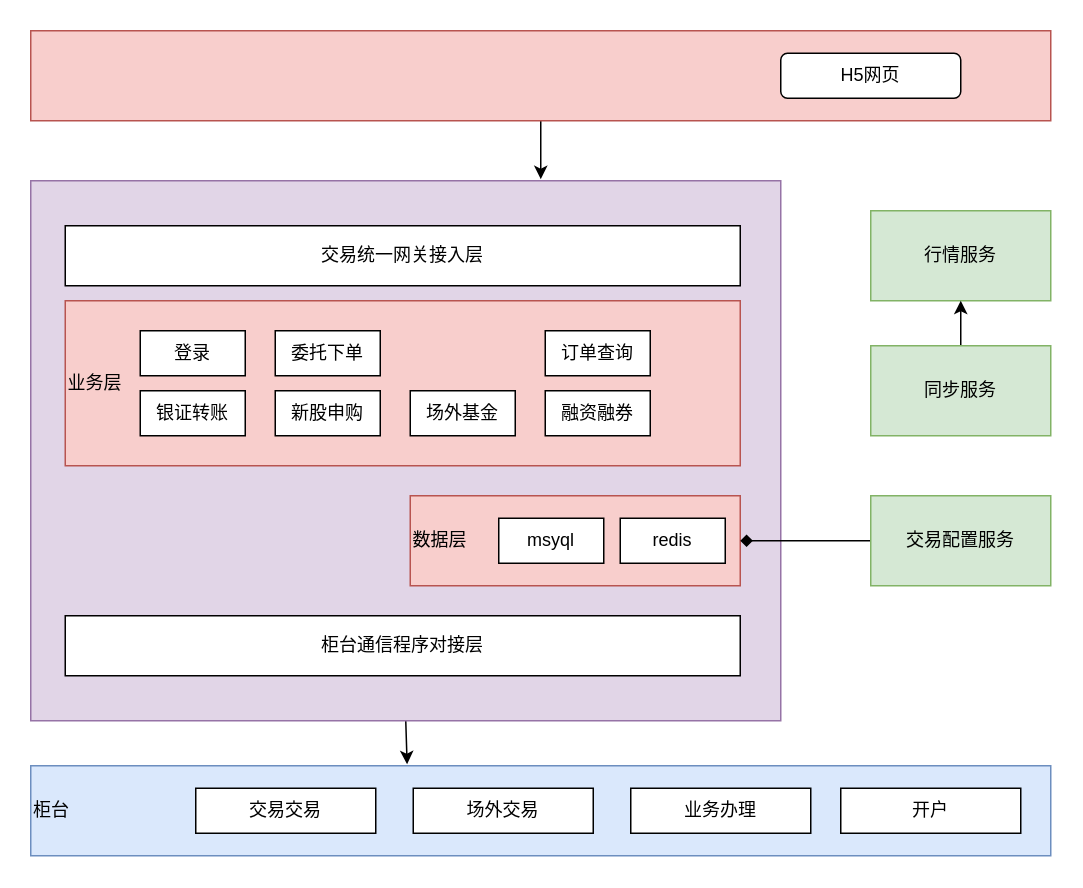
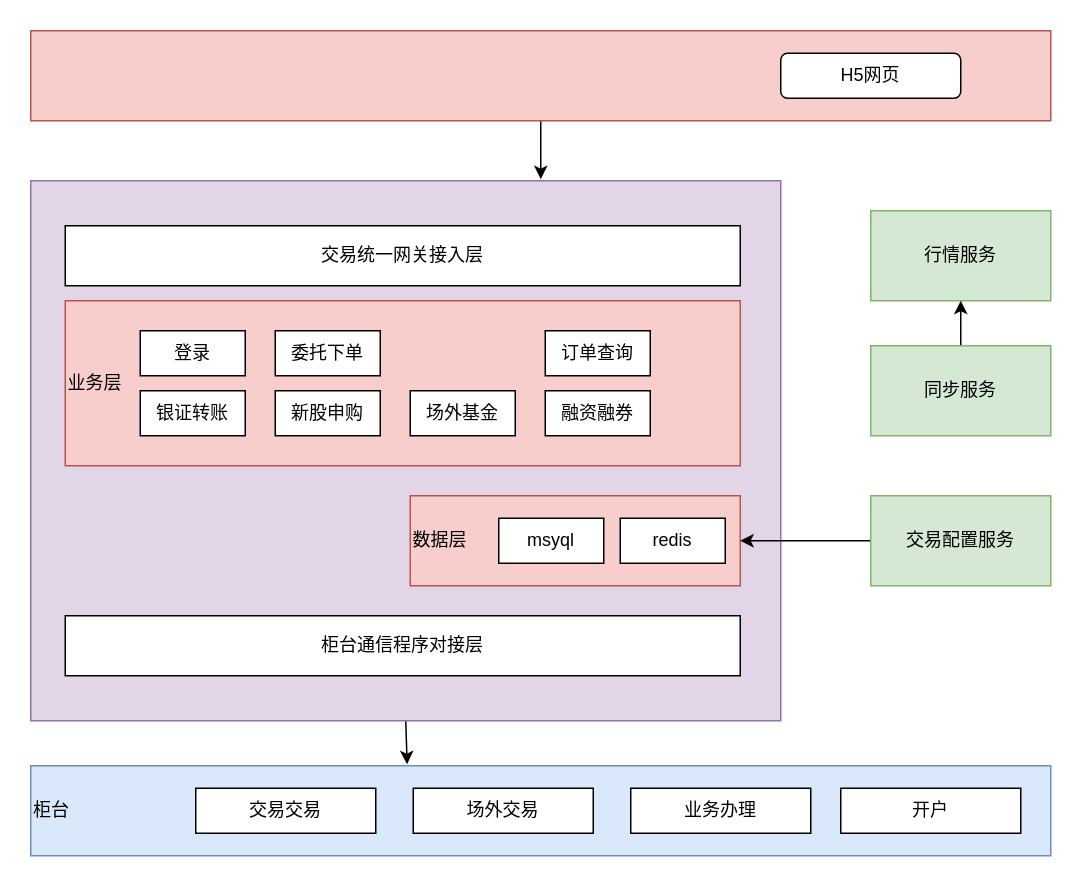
(753, 541) -> (752, 541)
